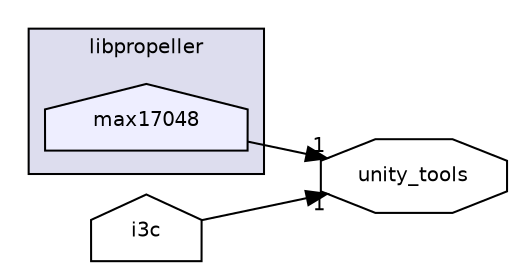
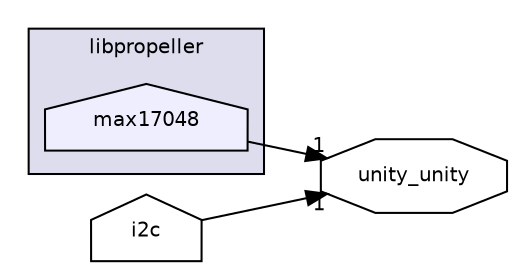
(414, 176) -> (414, 176)
(146, 231) -> (146, 231)
